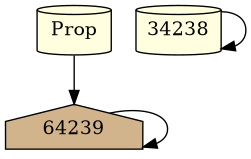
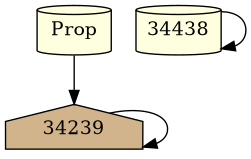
(179, 30) -> (179, 30)
(74, 129) -> (74, 129)
